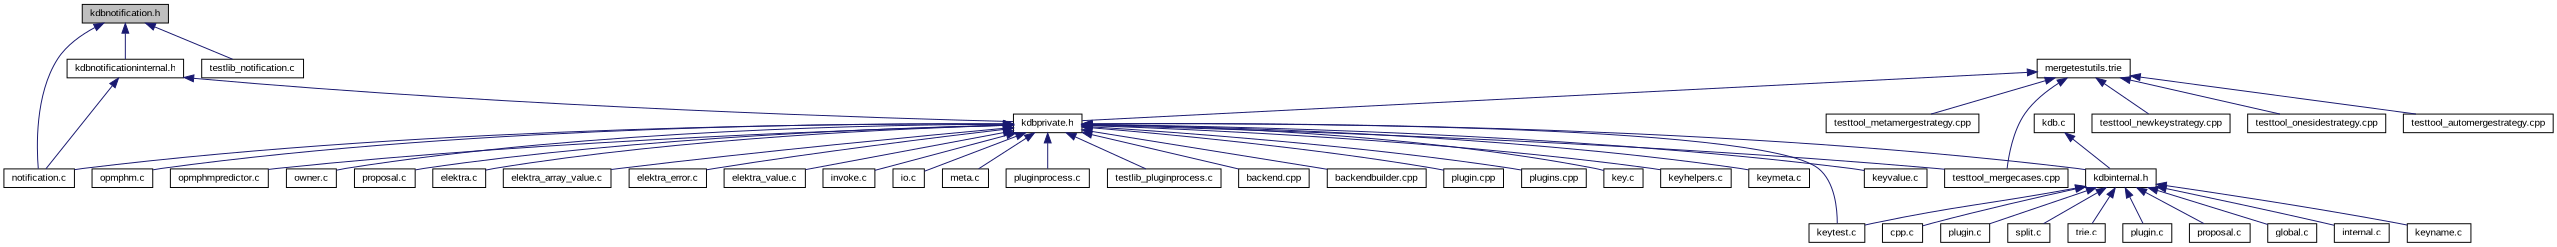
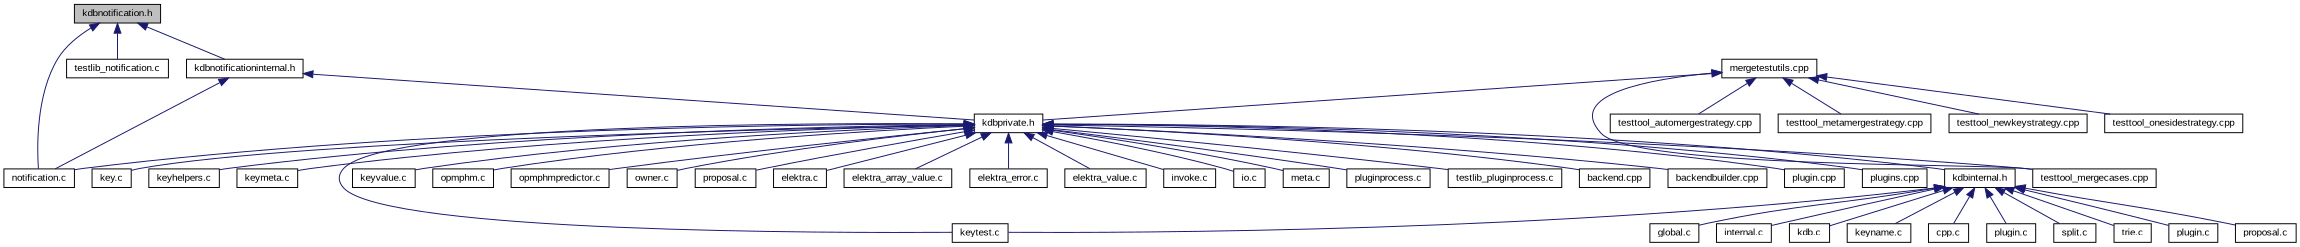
(2084, 69) -> (1769, 69)
(2091, 154) -> (1886, 208)
